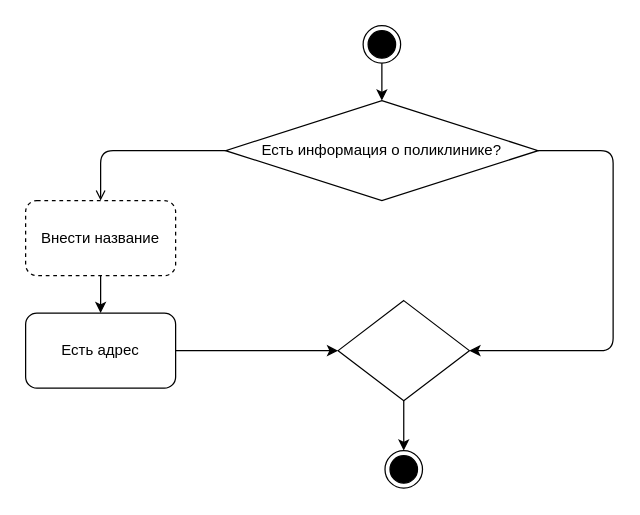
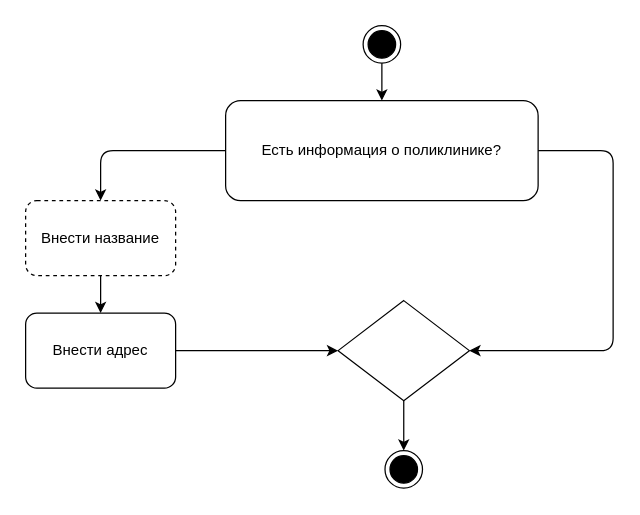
(382, 151) -> (382, 151)
(101, 192) -> (101, 190)
(101, 351) -> (101, 351)
